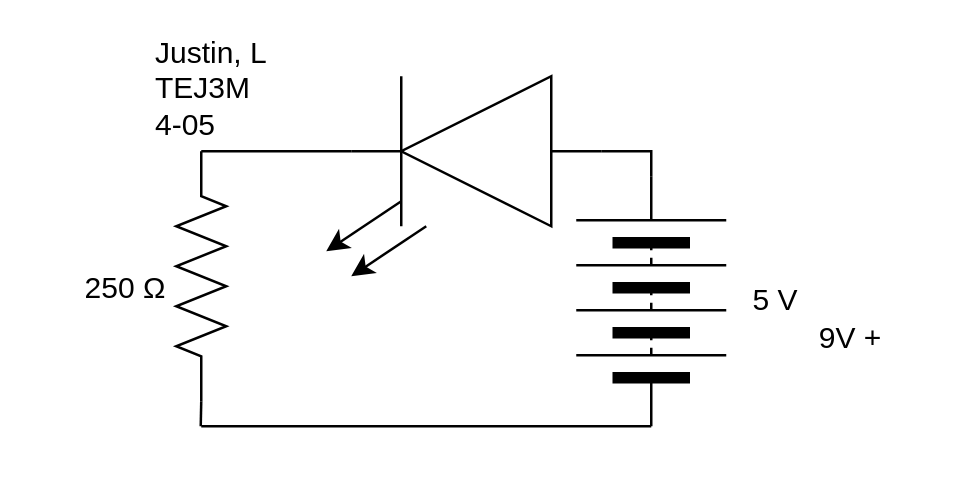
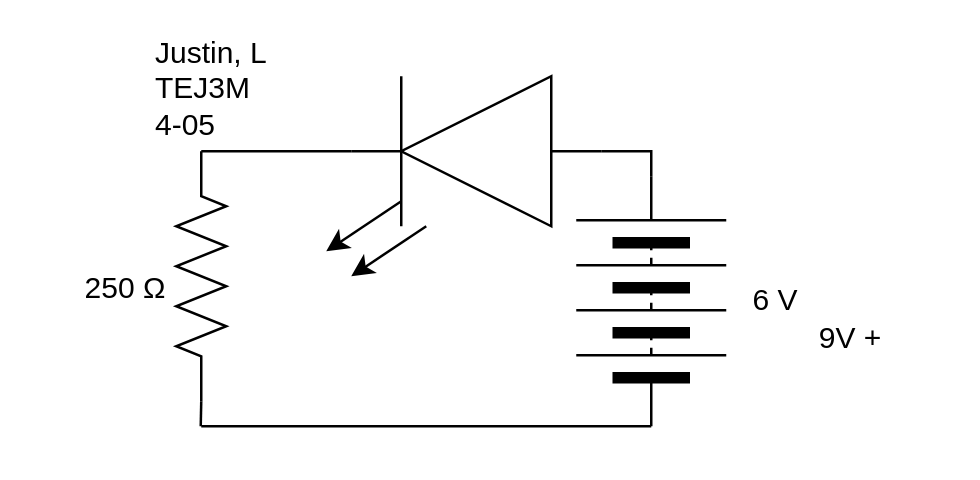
(776, 301) -> (776, 301)
